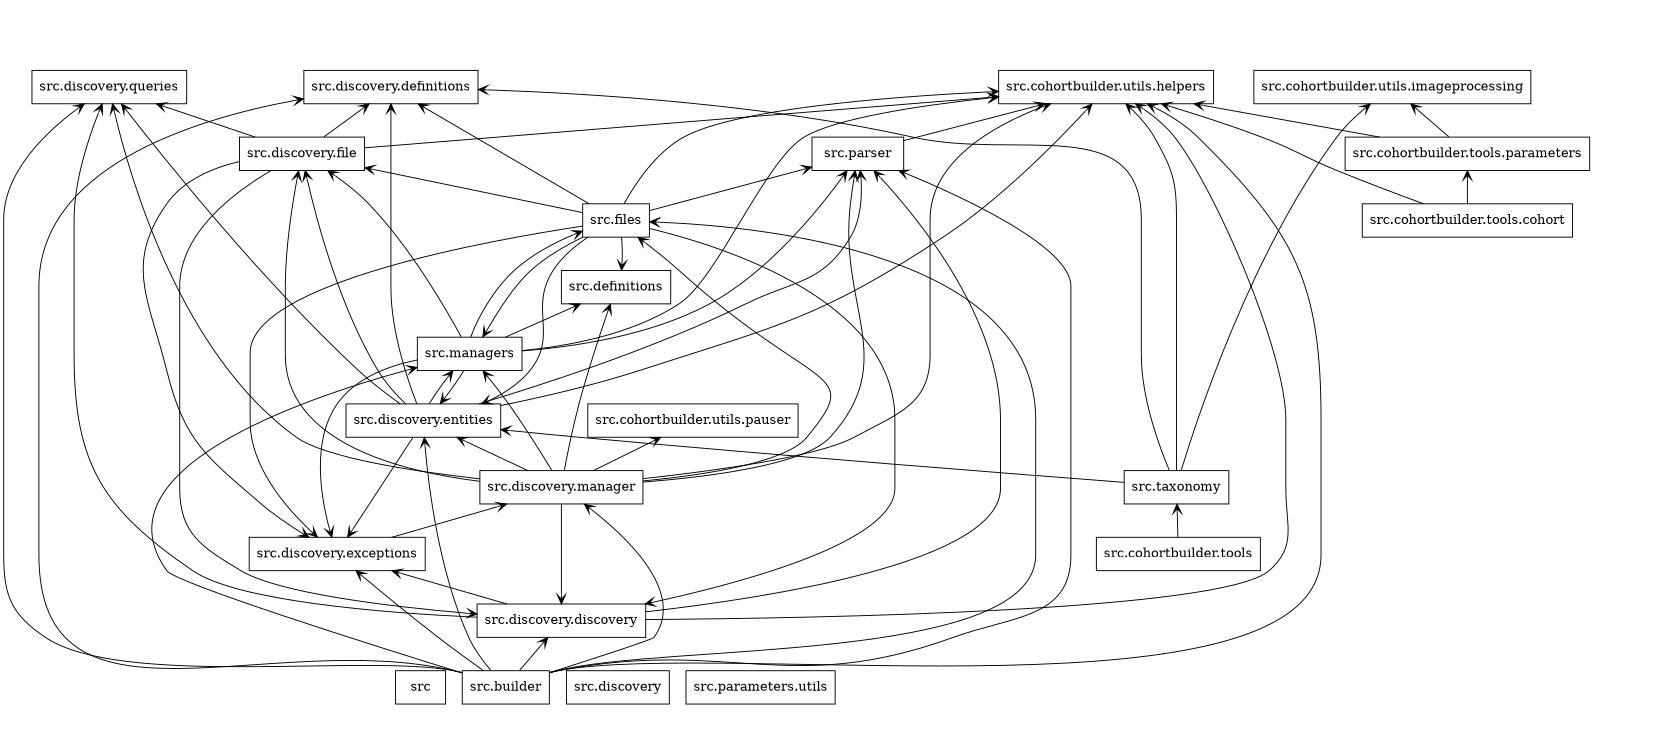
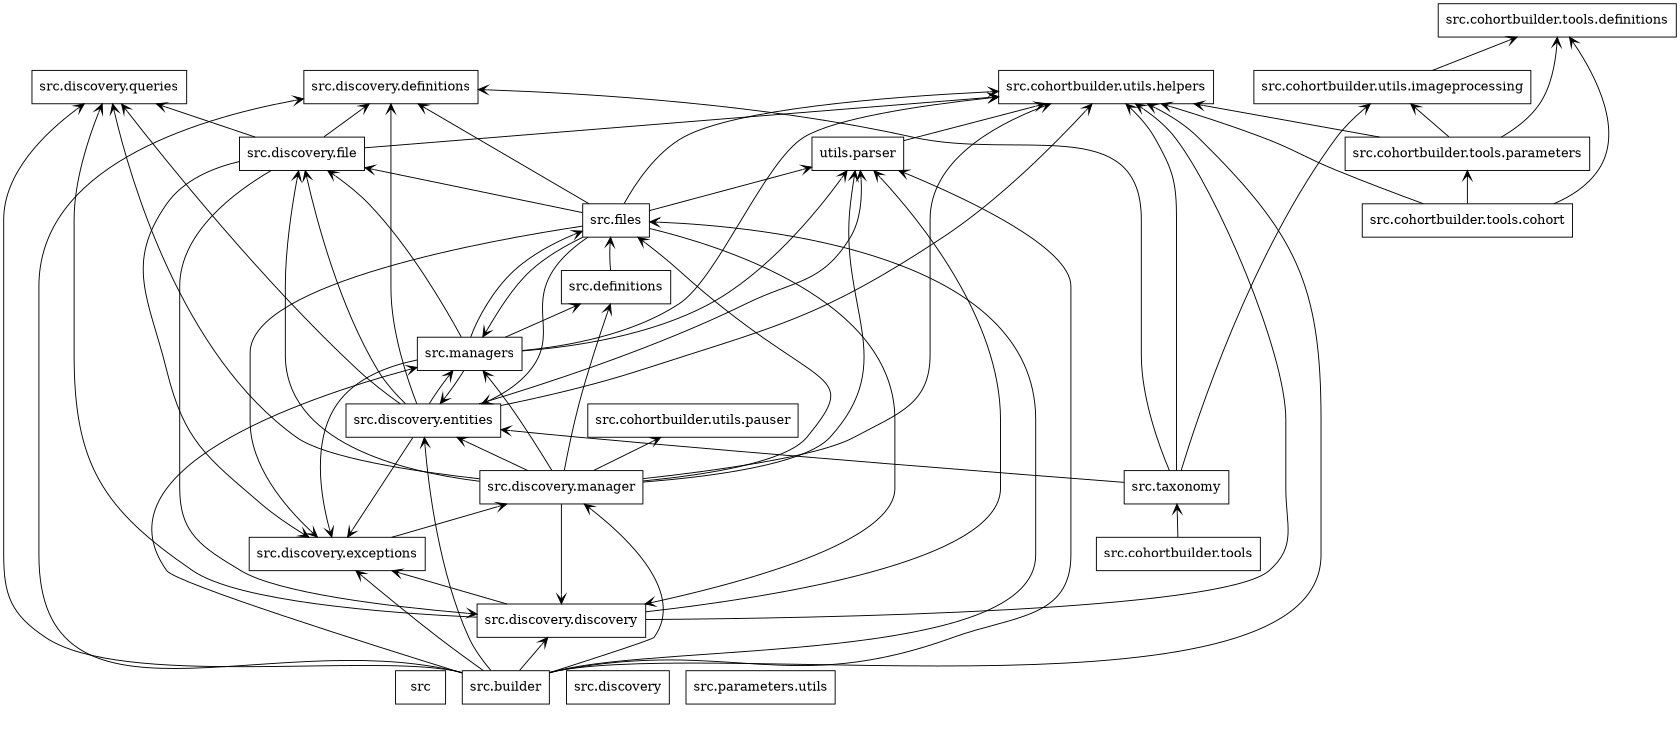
none -> (1557, 20)
(858, 154) -> (858, 154)
(622, 249) -> (610, 258)
